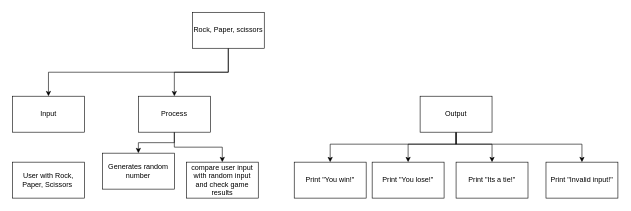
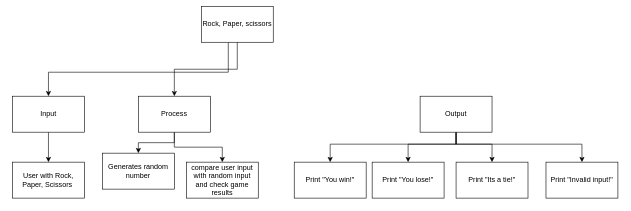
(228, 30) -> (237, 24)
none -> (48, 145)
